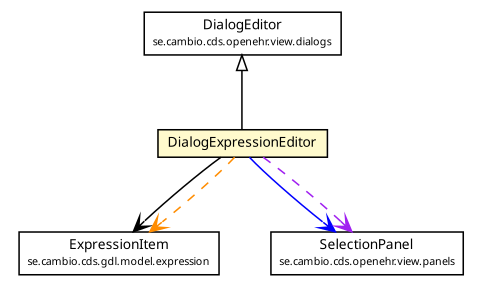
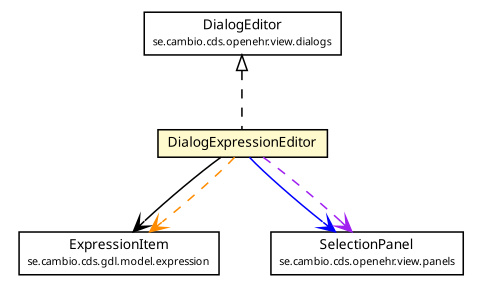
(242, 100) -> (242, 100)
